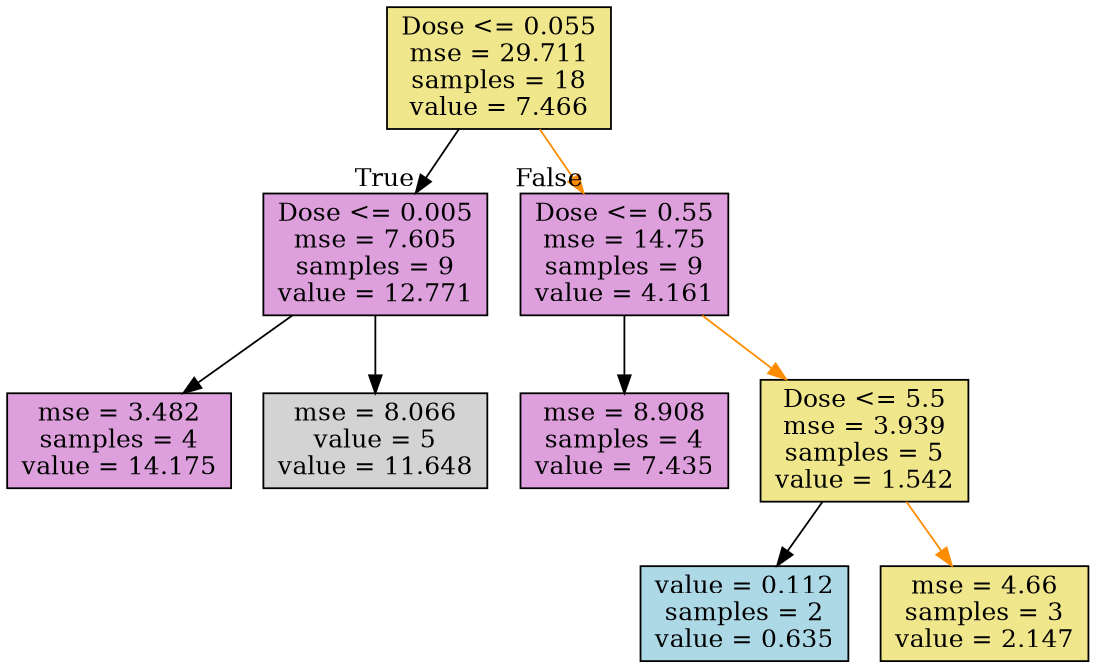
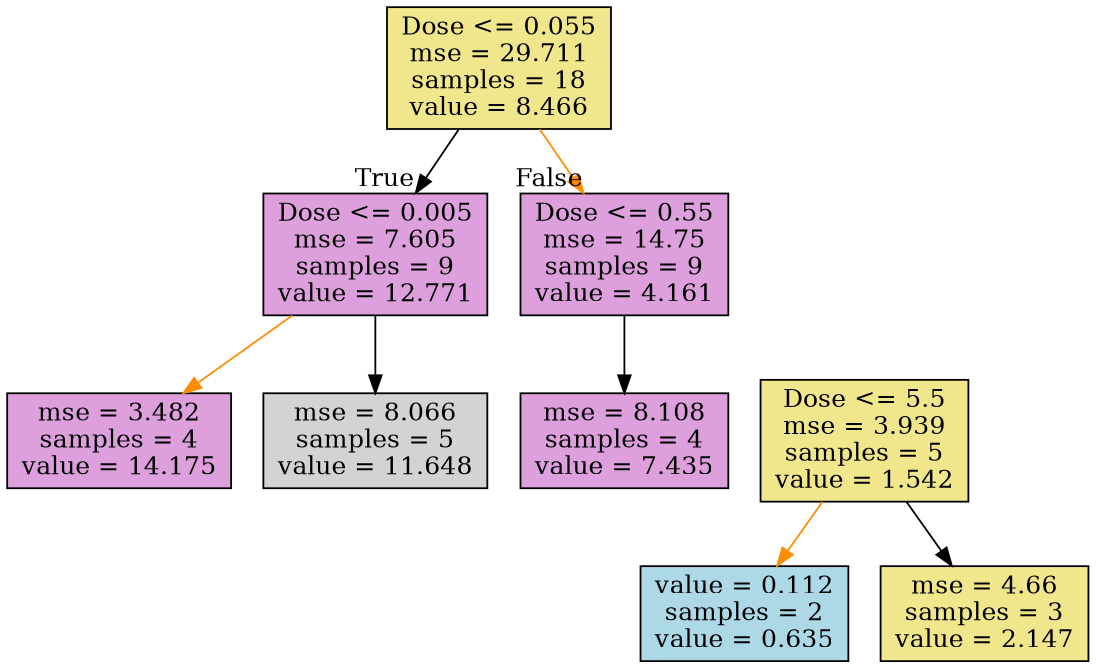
(499, 68) -> (499, 68)
(737, 342) -> none
(245, 349) -> (245, 349)
(375, 441) -> (375, 441)
(624, 441) -> (624, 441)
(805, 526) -> (805, 526)
(924, 526) -> (924, 526)
